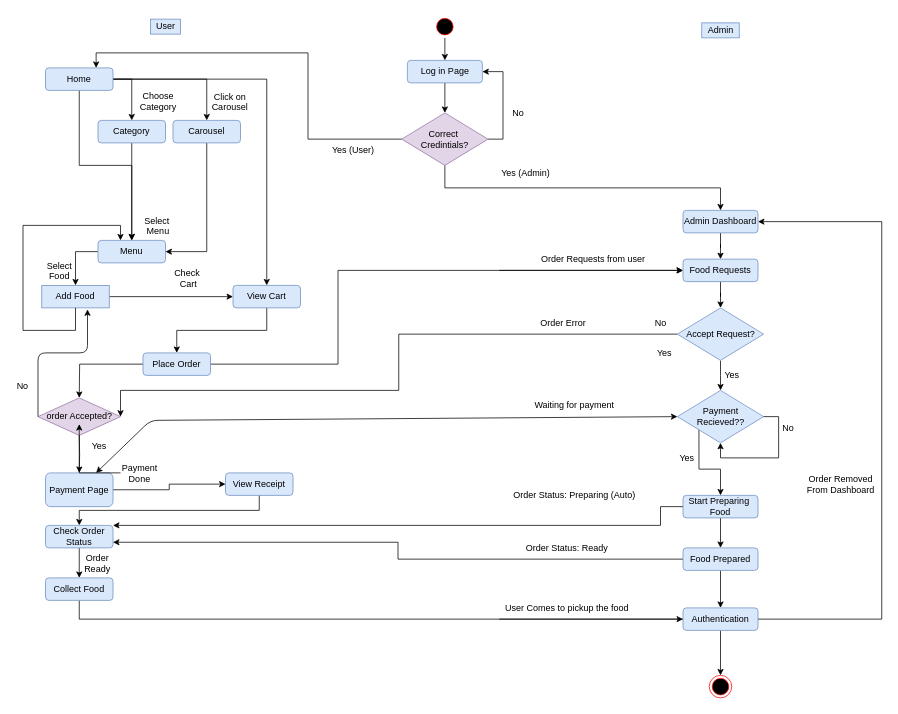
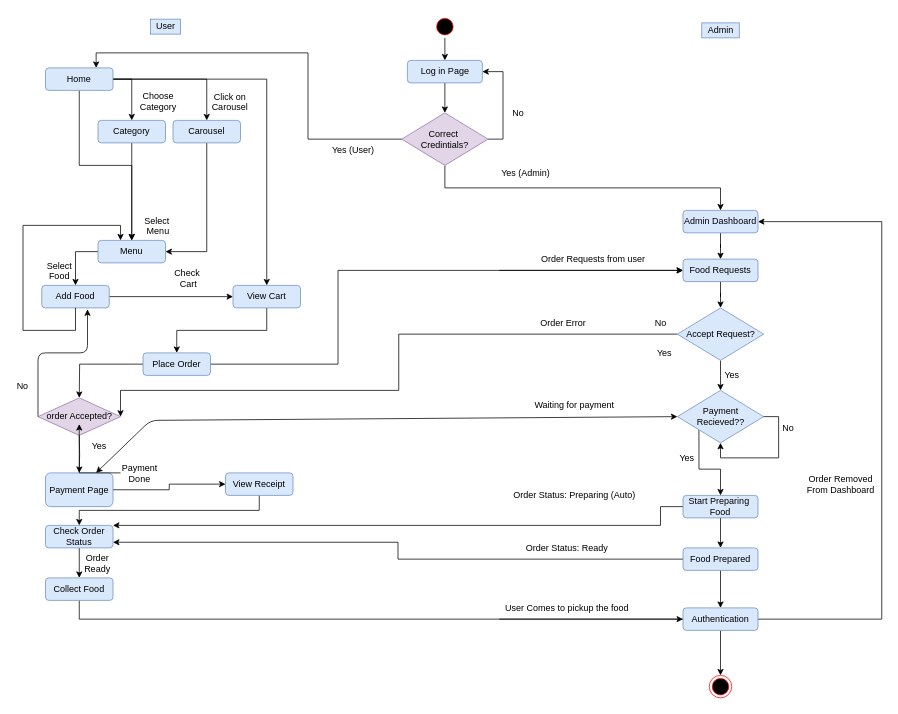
(75, 297) -> (75, 297)
